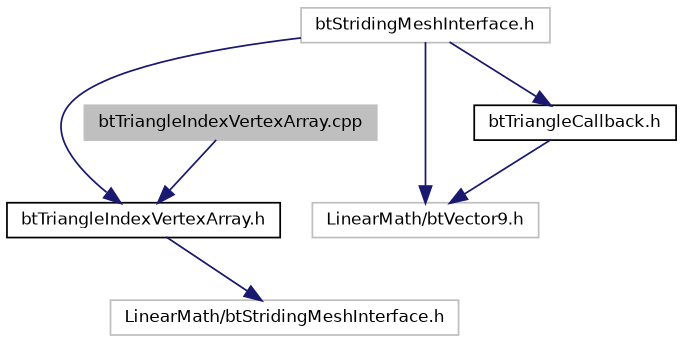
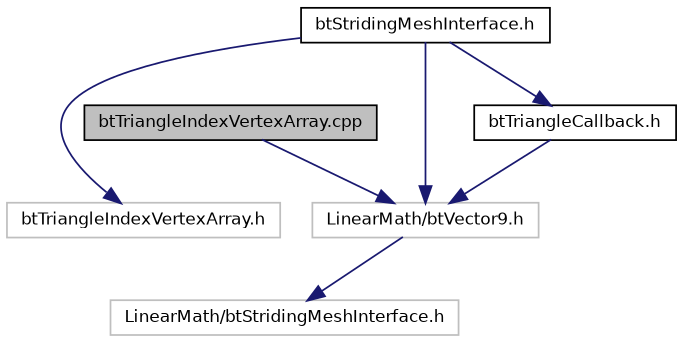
(425, 25) -> (425, 25)
(231, 123) -> (231, 123)
(193, 165) -> (320, 168)
(144, 220) -> (144, 220)
(207, 264) -> (362, 264)
